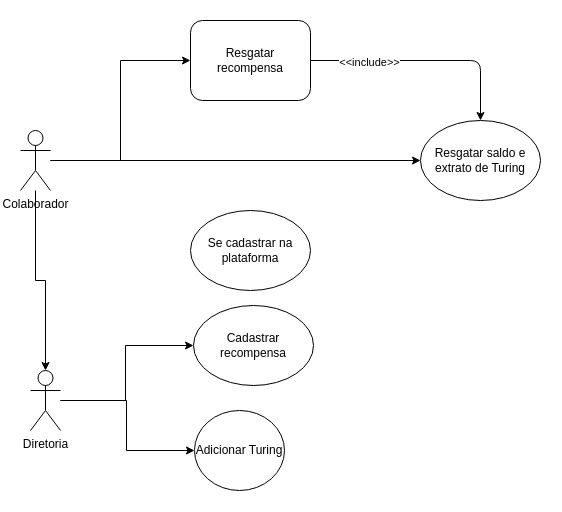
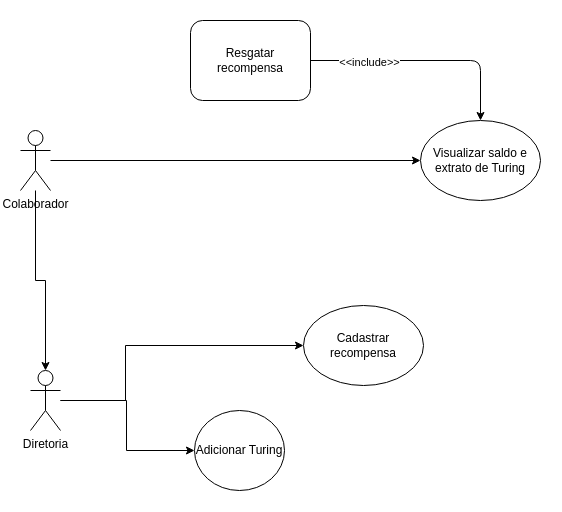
(121, 79) -> none
(481, 161) -> (481, 161)
(251, 251) -> none
(254, 346) -> (364, 346)
